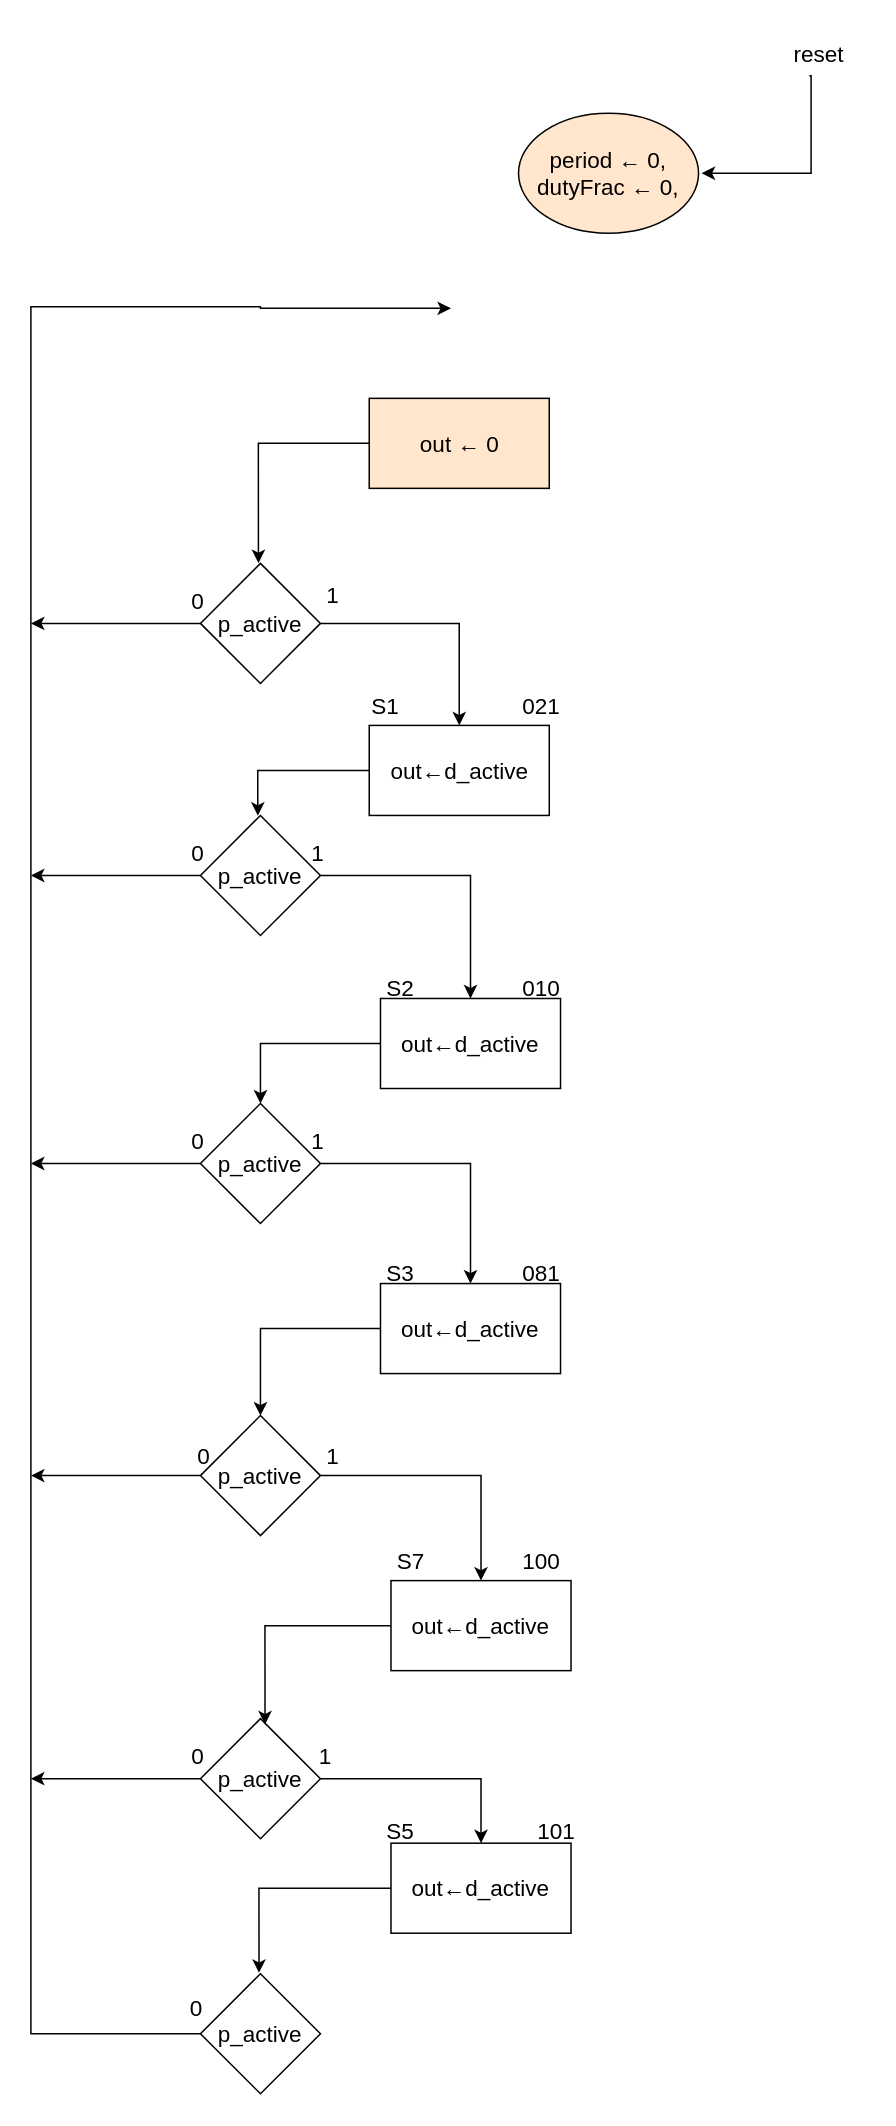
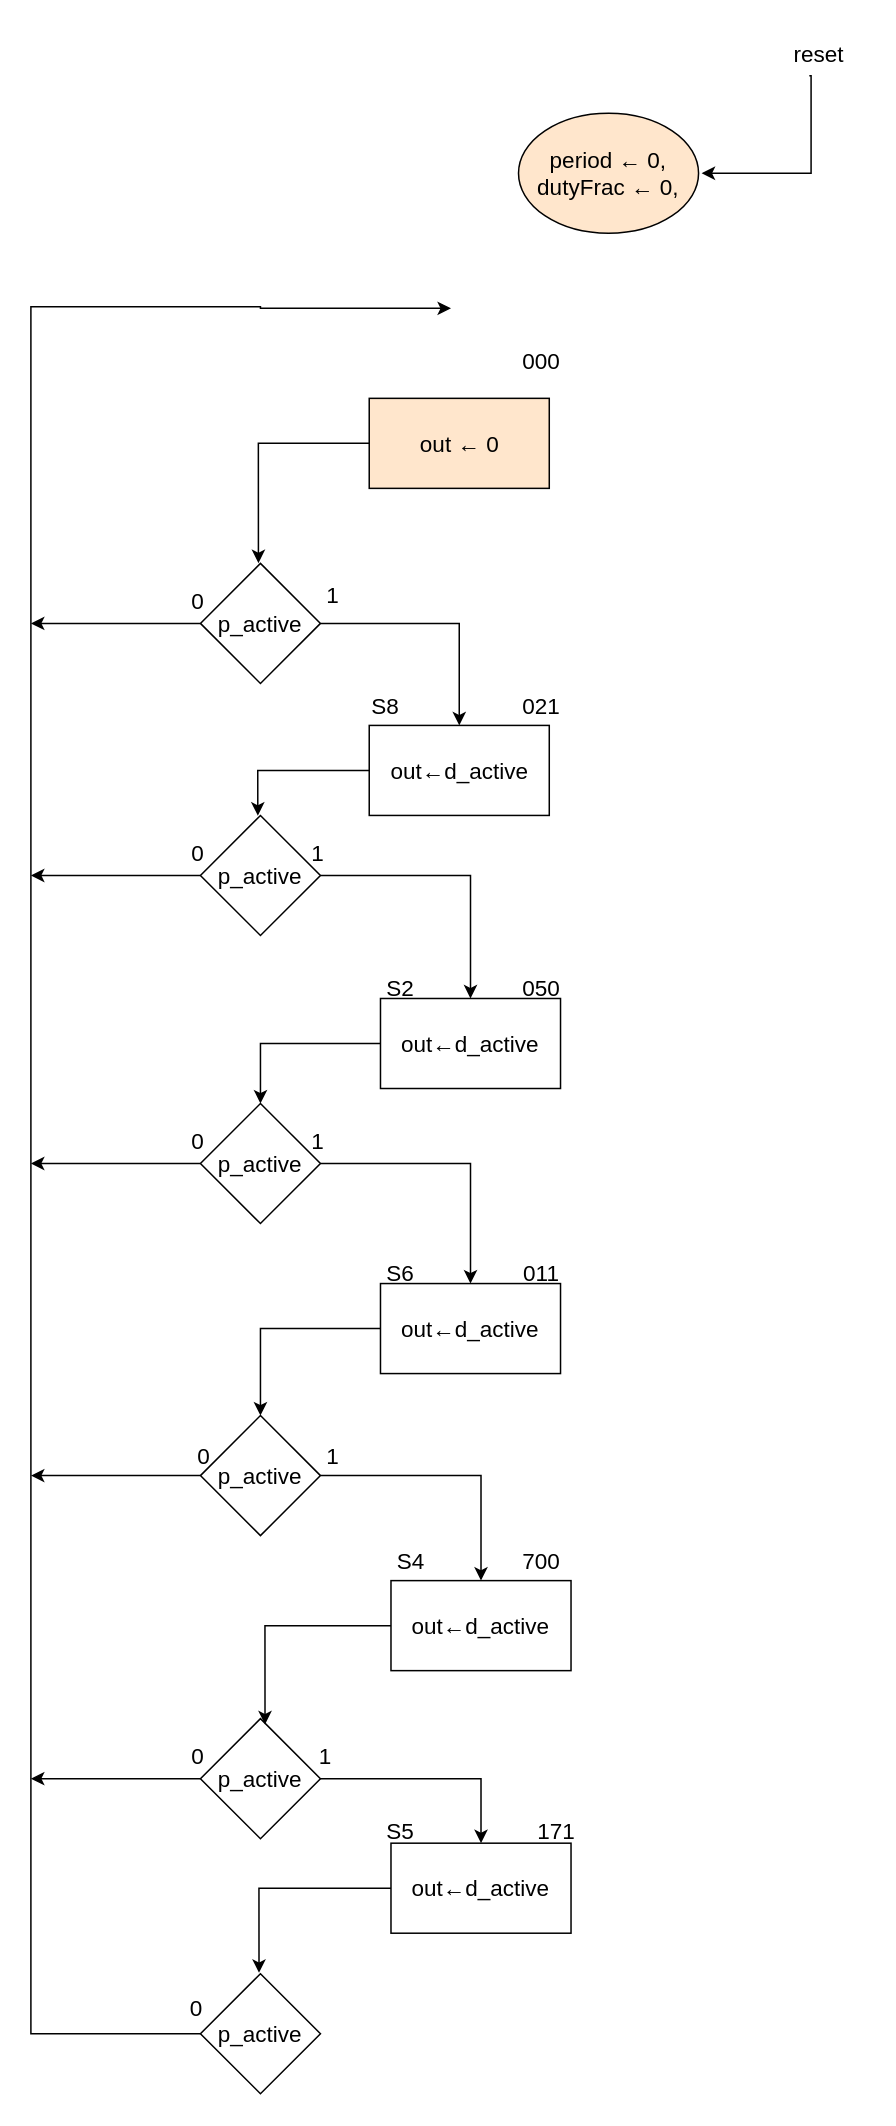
none -> (541, 361)
(386, 706) -> (386, 706)
(542, 988) -> (542, 988)
(401, 1273) -> (401, 1273)
(542, 1273) -> (542, 1273)
(411, 1561) -> (411, 1561)
(542, 1561) -> (542, 1561)
(557, 1831) -> (557, 1831)
